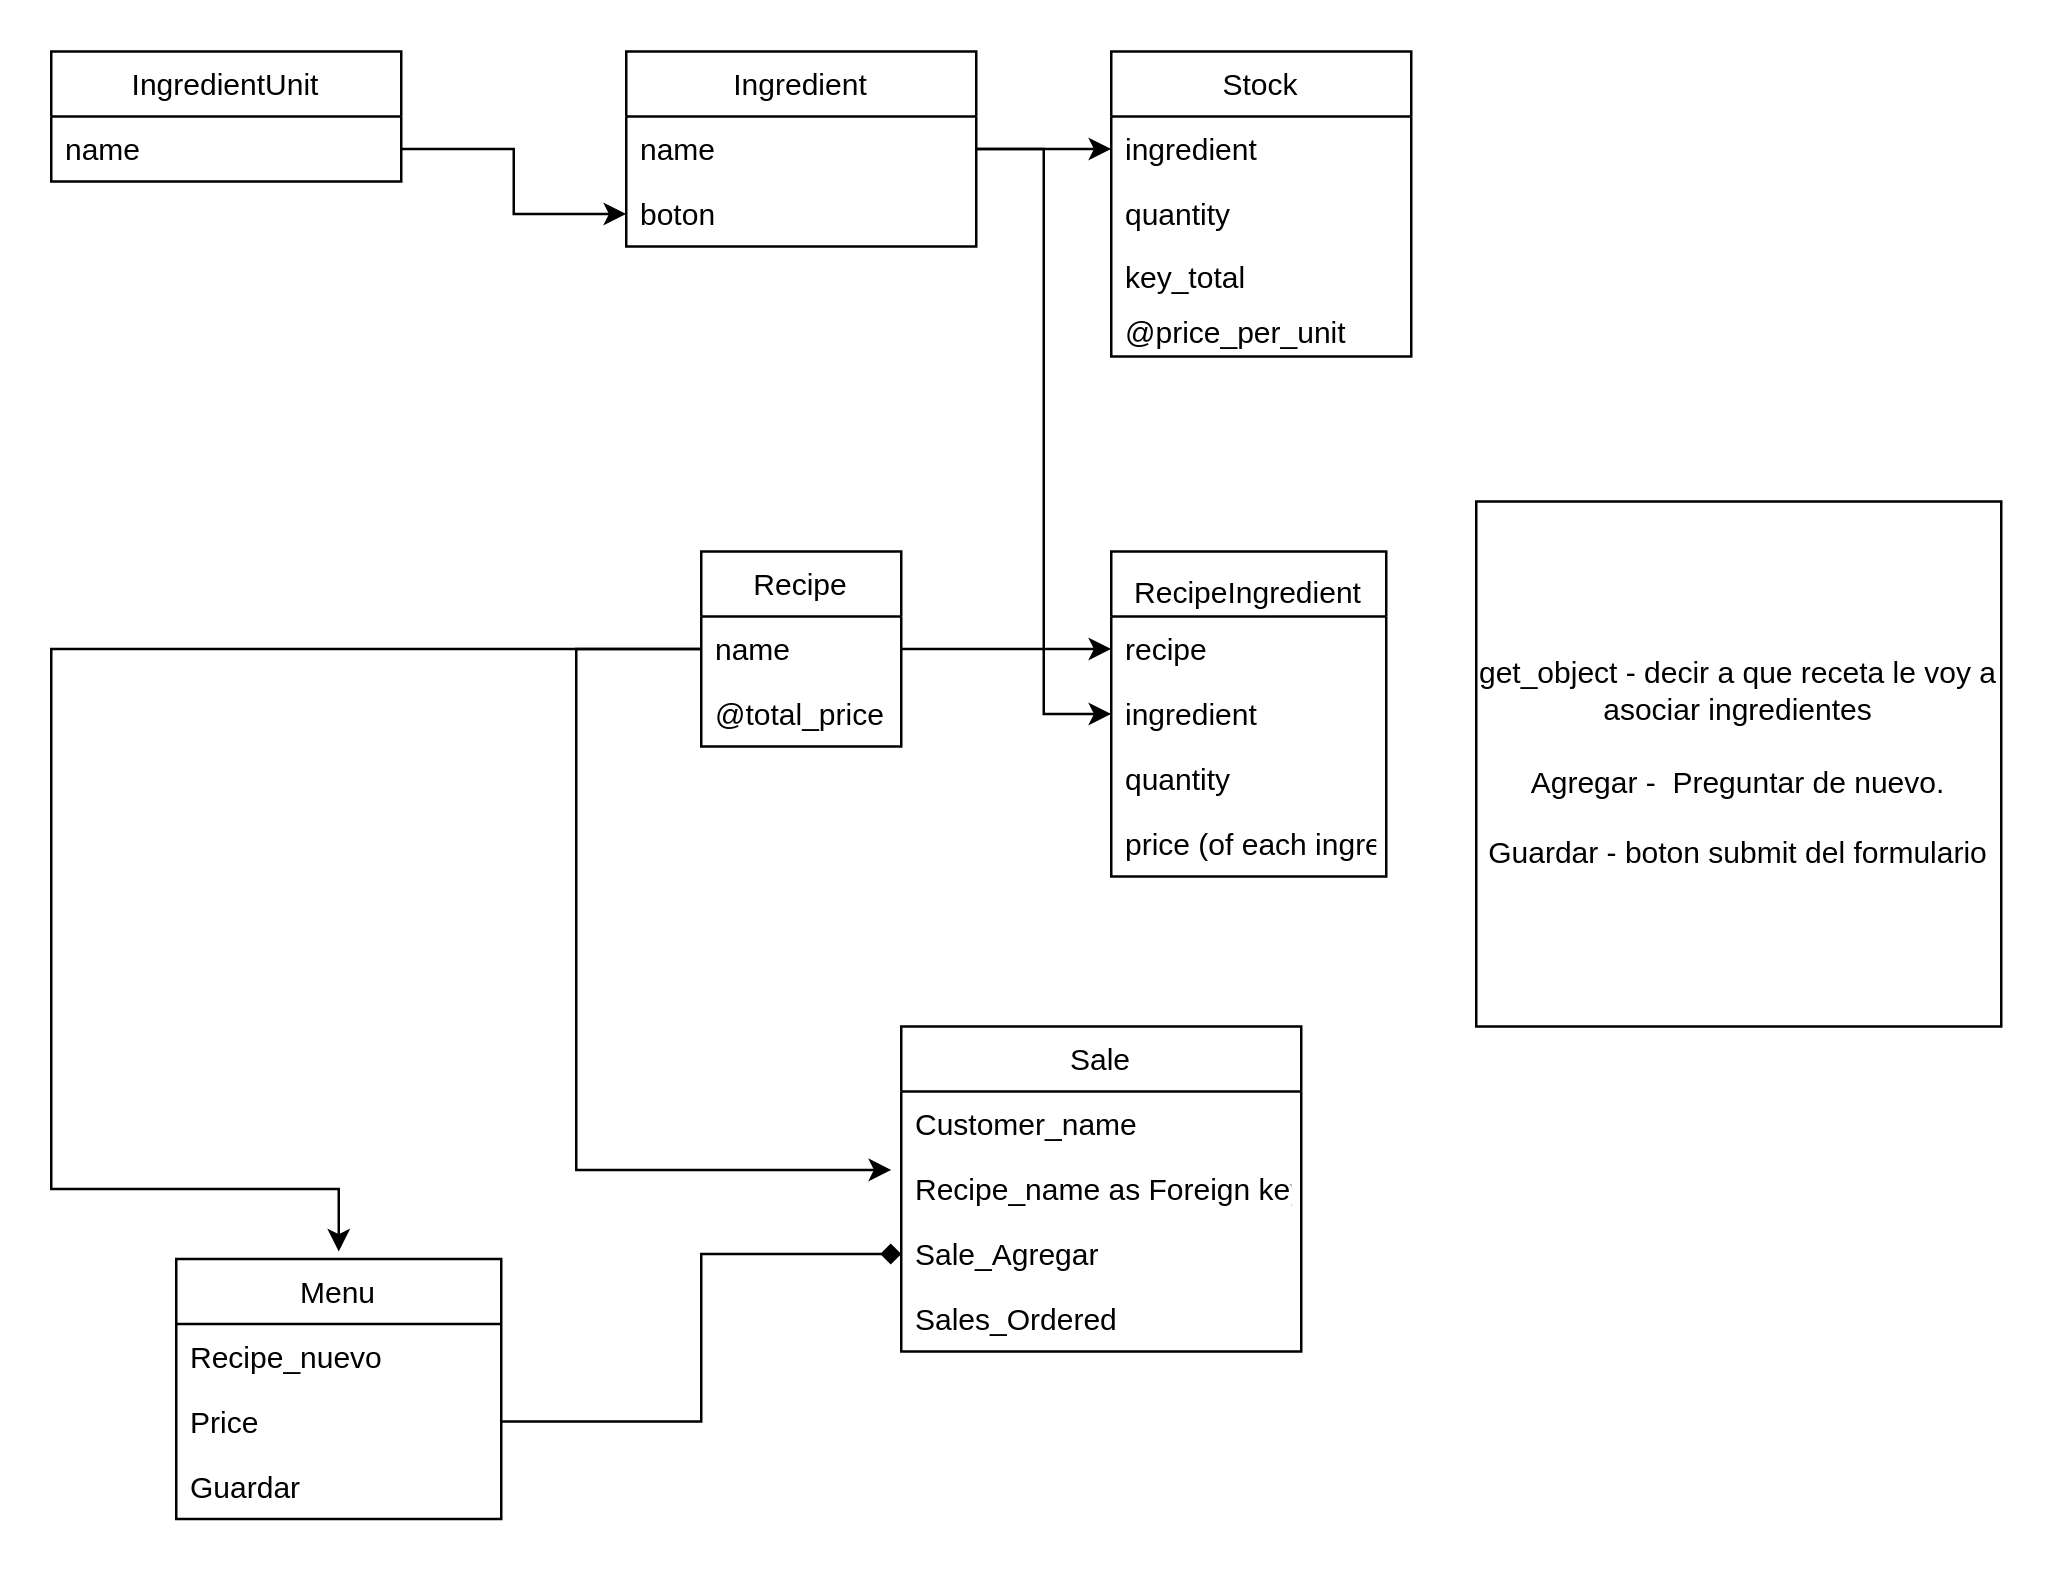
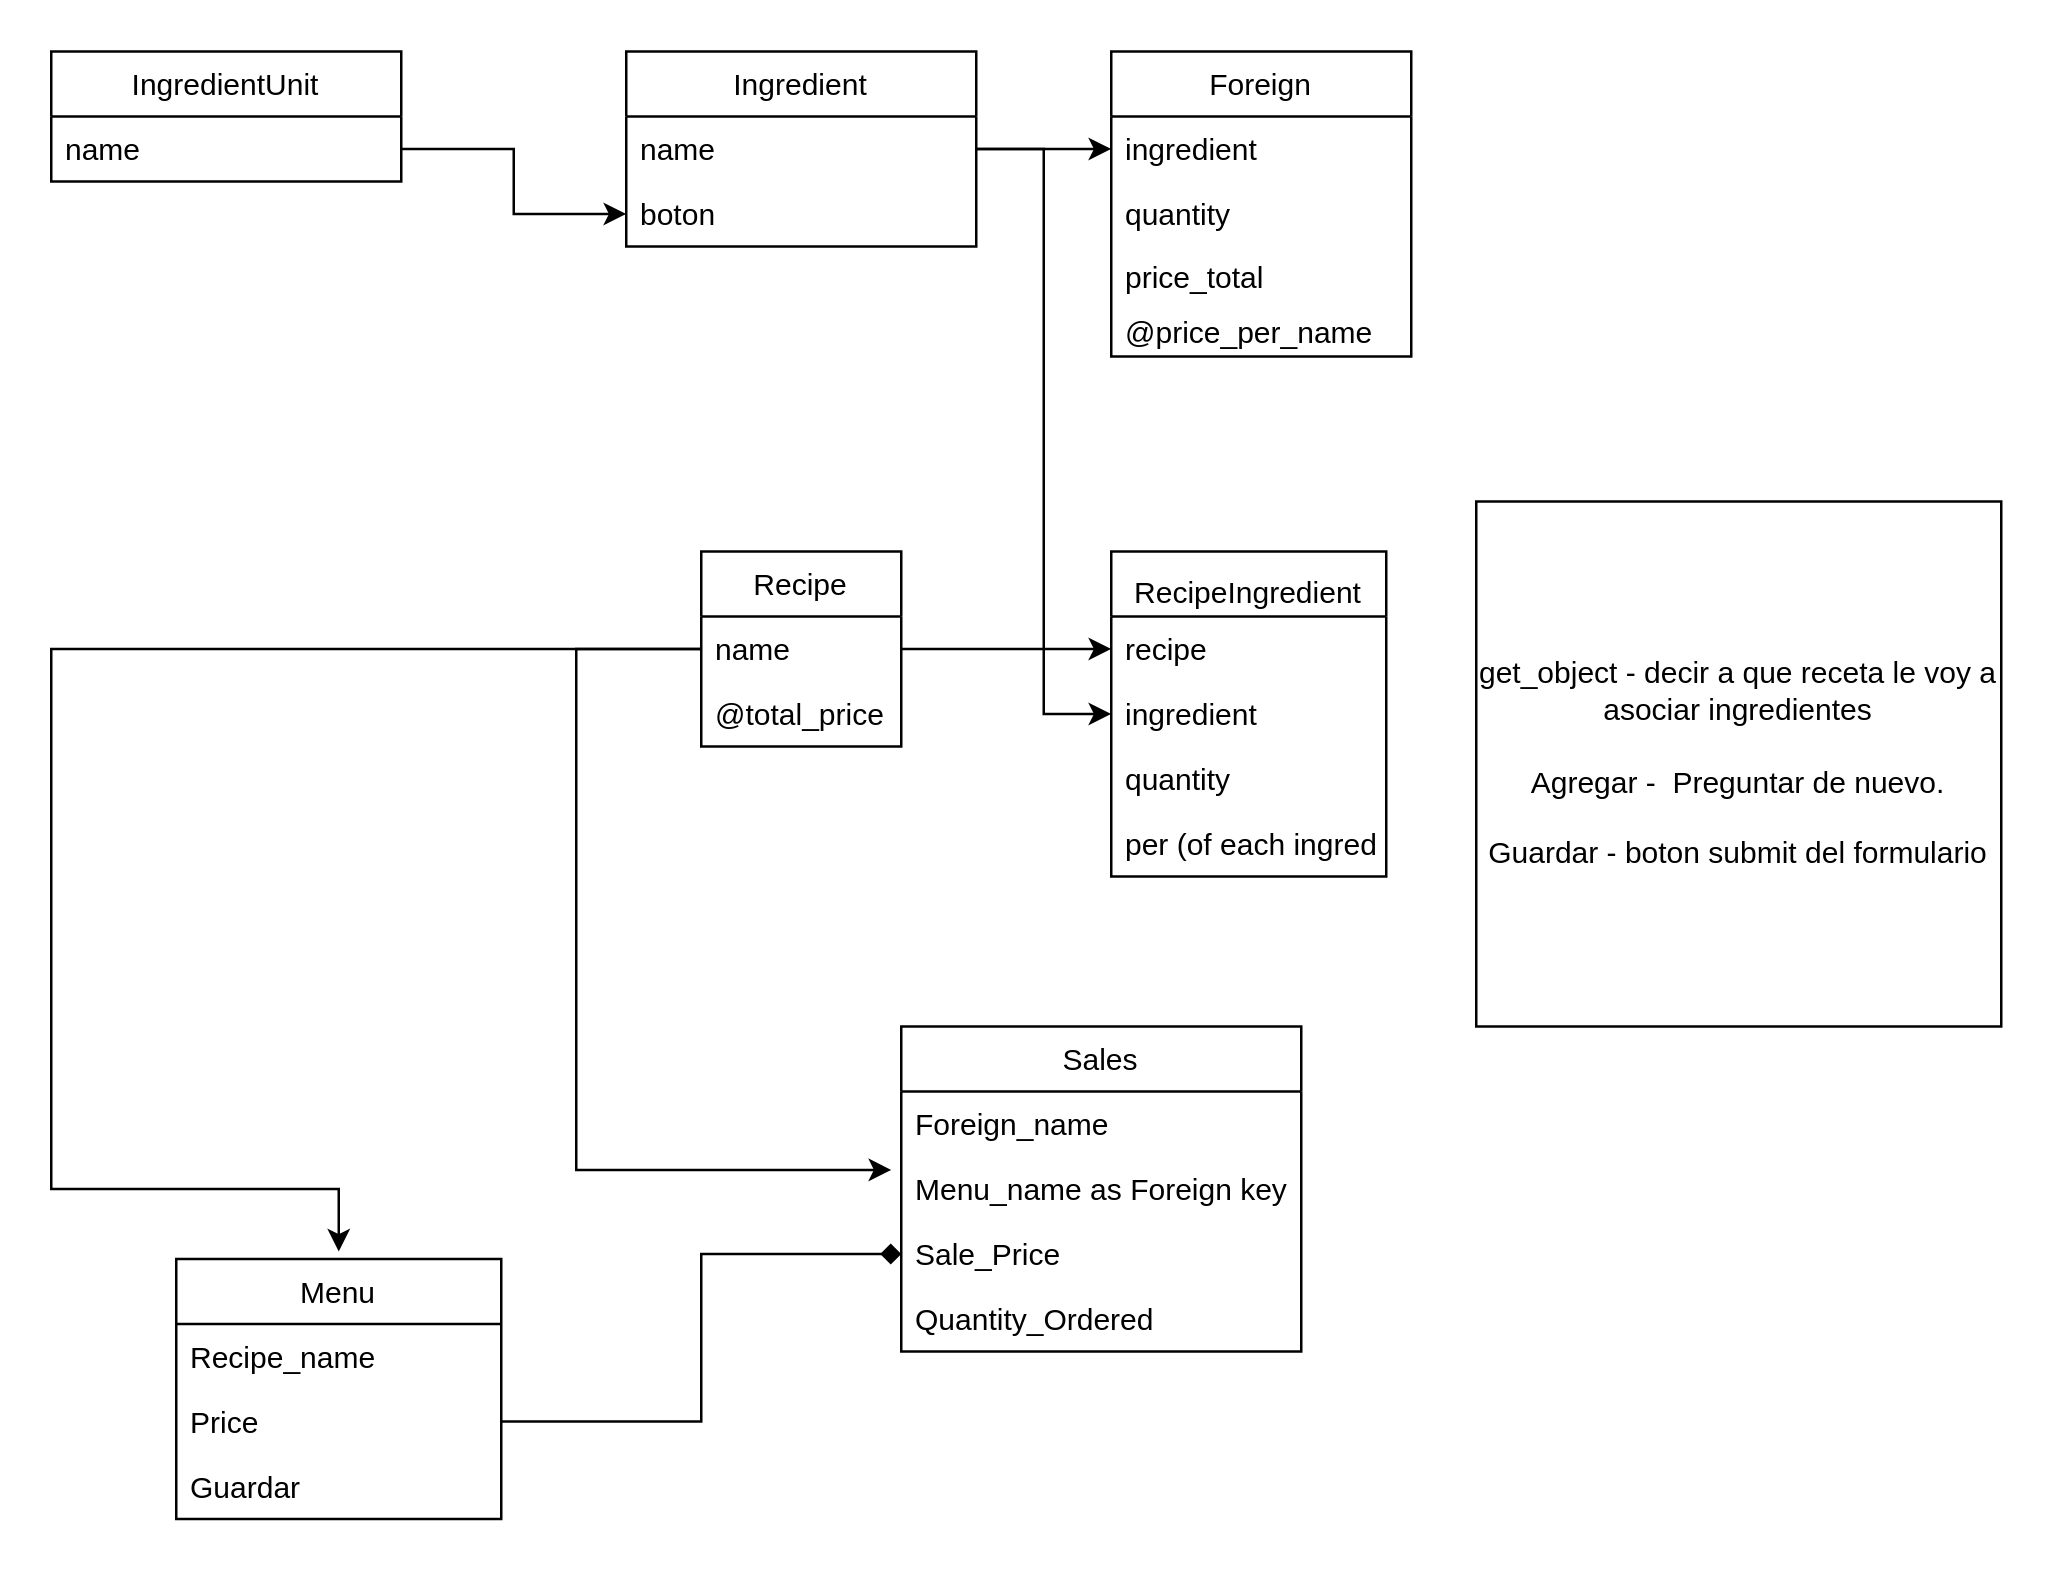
(1260, 85) -> (1260, 85)
(1197, 278) -> (1210, 278)
(1243, 333) -> (1247, 333)
(1320, 845) -> (1307, 845)
(1100, 1060) -> (1100, 1060)
(1024, 1125) -> (1012, 1125)
(1114, 1190) -> (1101, 1190)
(1012, 1255) -> (991, 1255)
(1020, 1320) -> (1046, 1320)
(287, 1358) -> (279, 1358)
